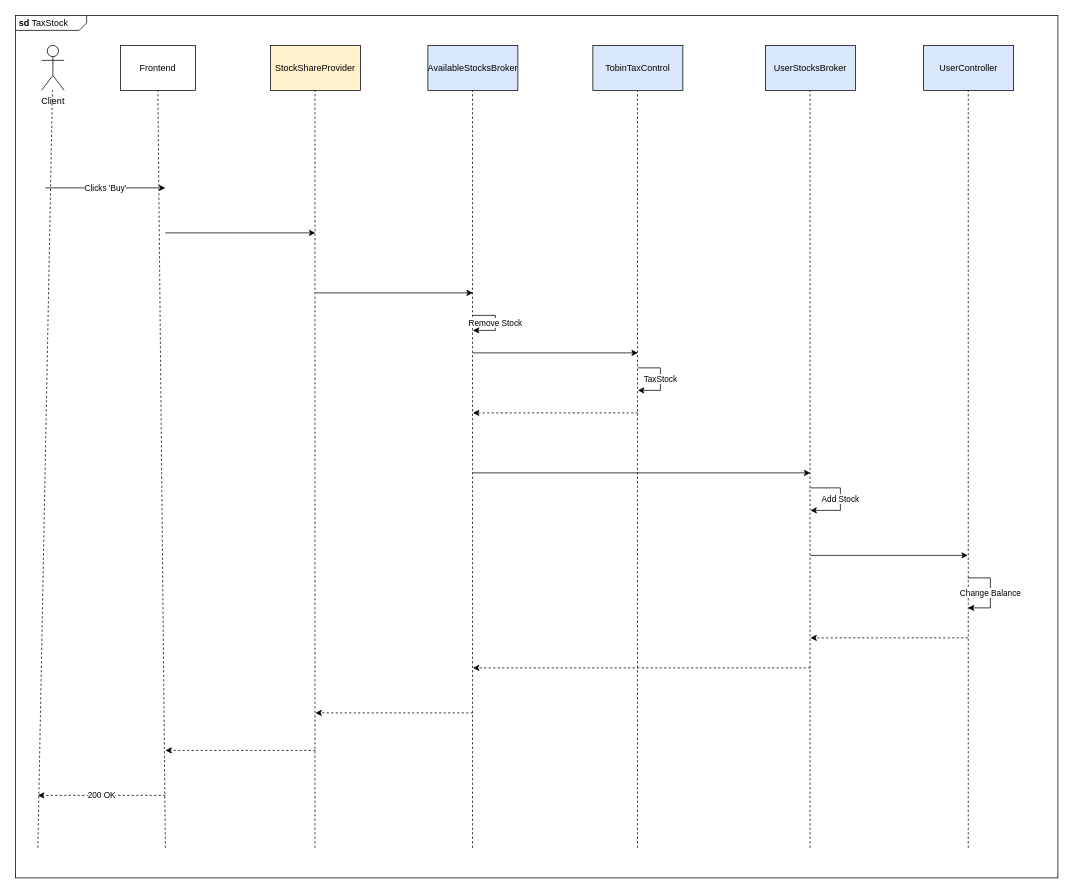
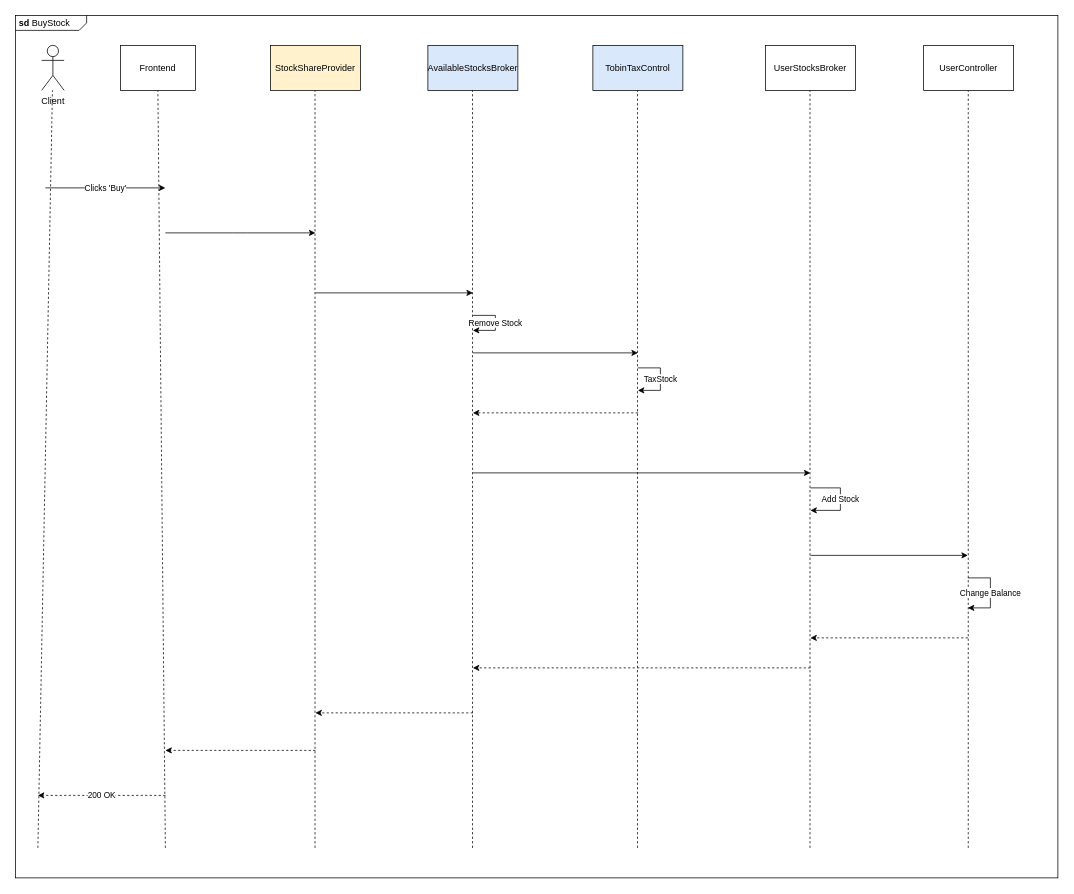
(43, 21) -> (43, 21)
(810, 68) -> (810, 68)
(969, 68) -> (969, 68)
